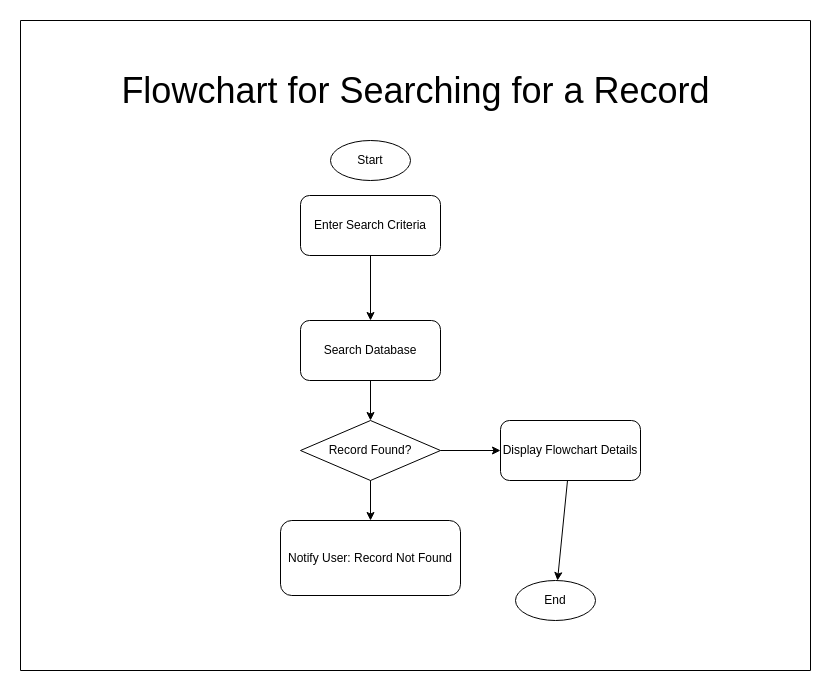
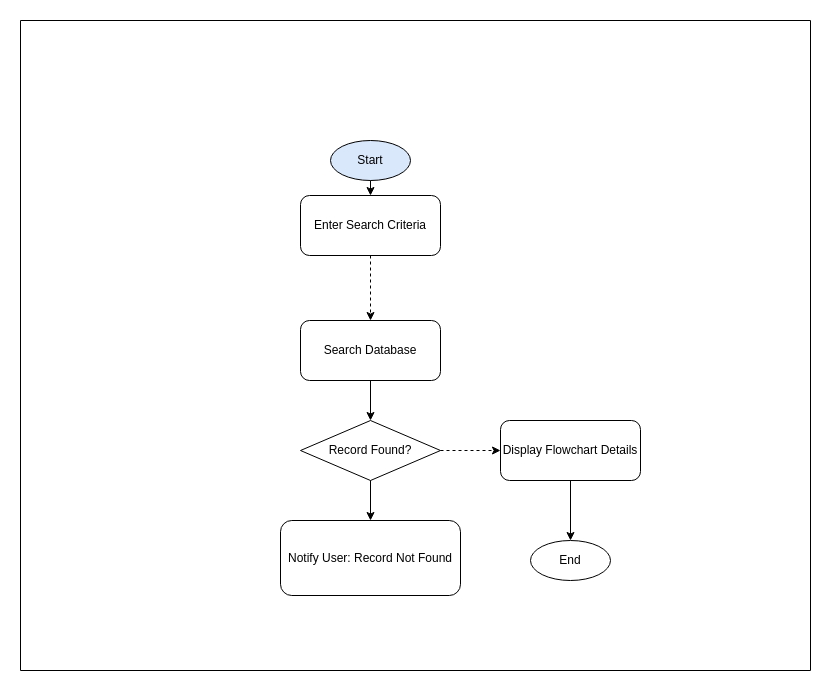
(416, 91) -> none
(371, 161) -> (371, 161)
none -> (371, 185)
(371, 285) -> (371, 285)
(468, 451) -> (468, 451)
(556, 601) -> (571, 561)
